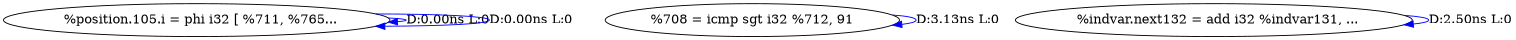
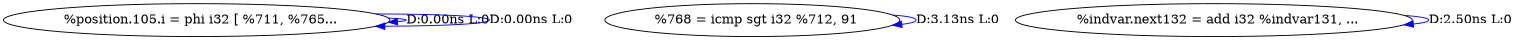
(752, 20) -> (752, 20)
